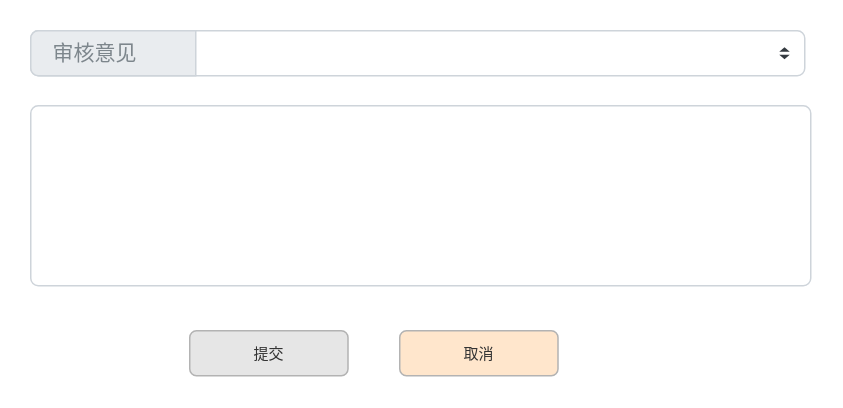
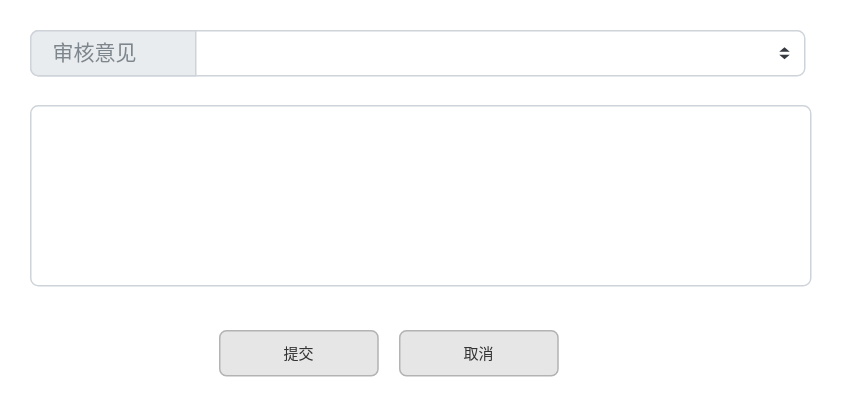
(269, 353) -> (299, 353)
(479, 353) -> (479, 353)
